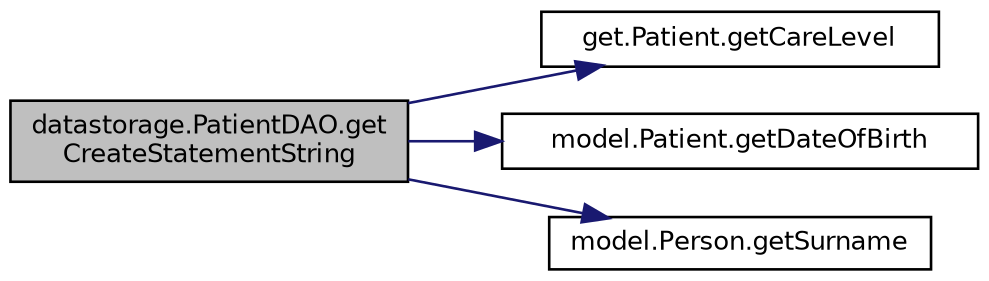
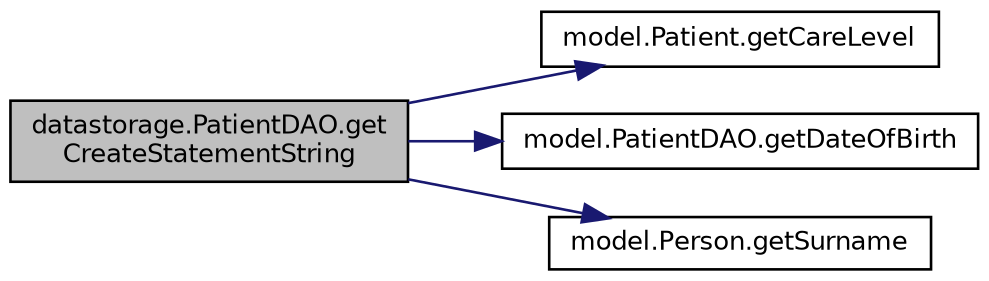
(740, 39) -> (740, 39)
(740, 141) -> (740, 141)
